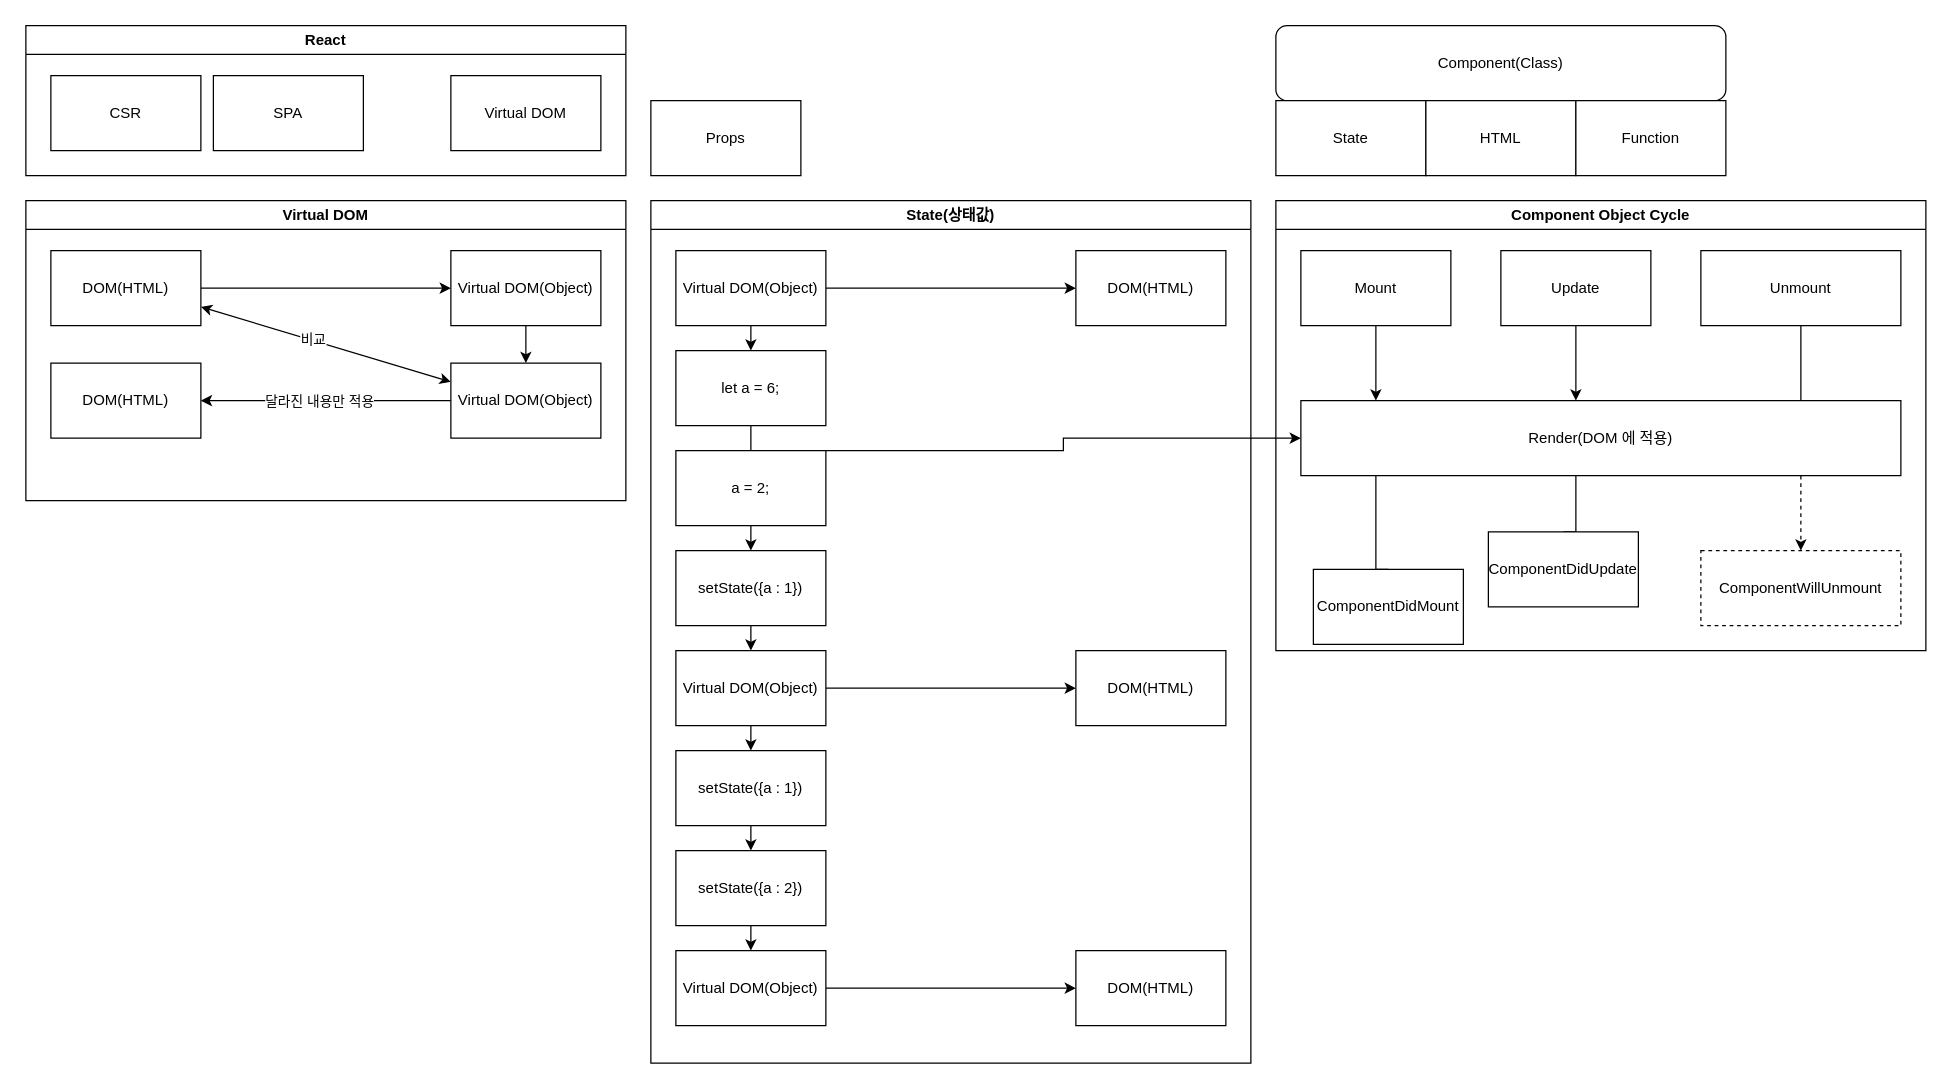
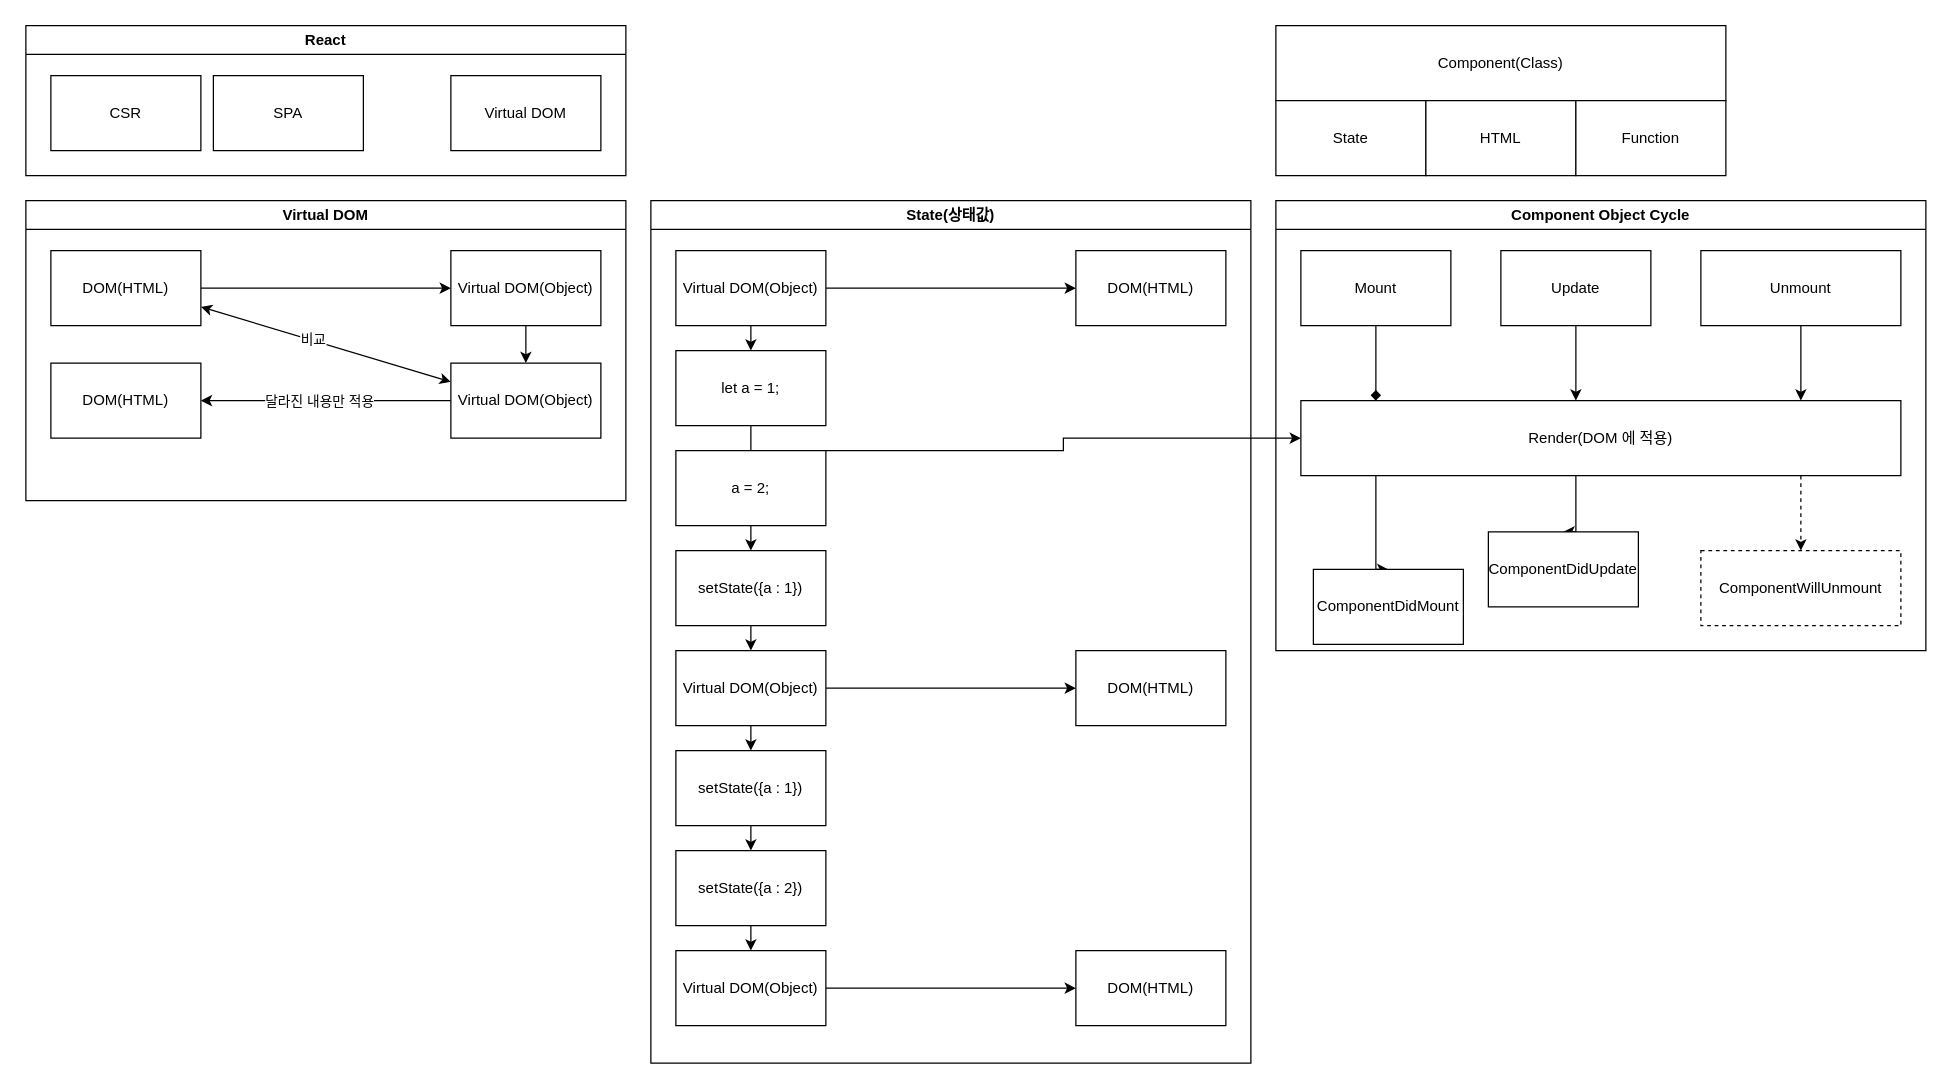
(1501, 63) -> (1501, 63)
(726, 138) -> none
(751, 388) -> (751, 388)
(1376, 391) -> (1376, 390)
(1801, 394) -> (1801, 391)
(1569, 532) -> (1573, 532)
(1378, 569) -> (1376, 567)
